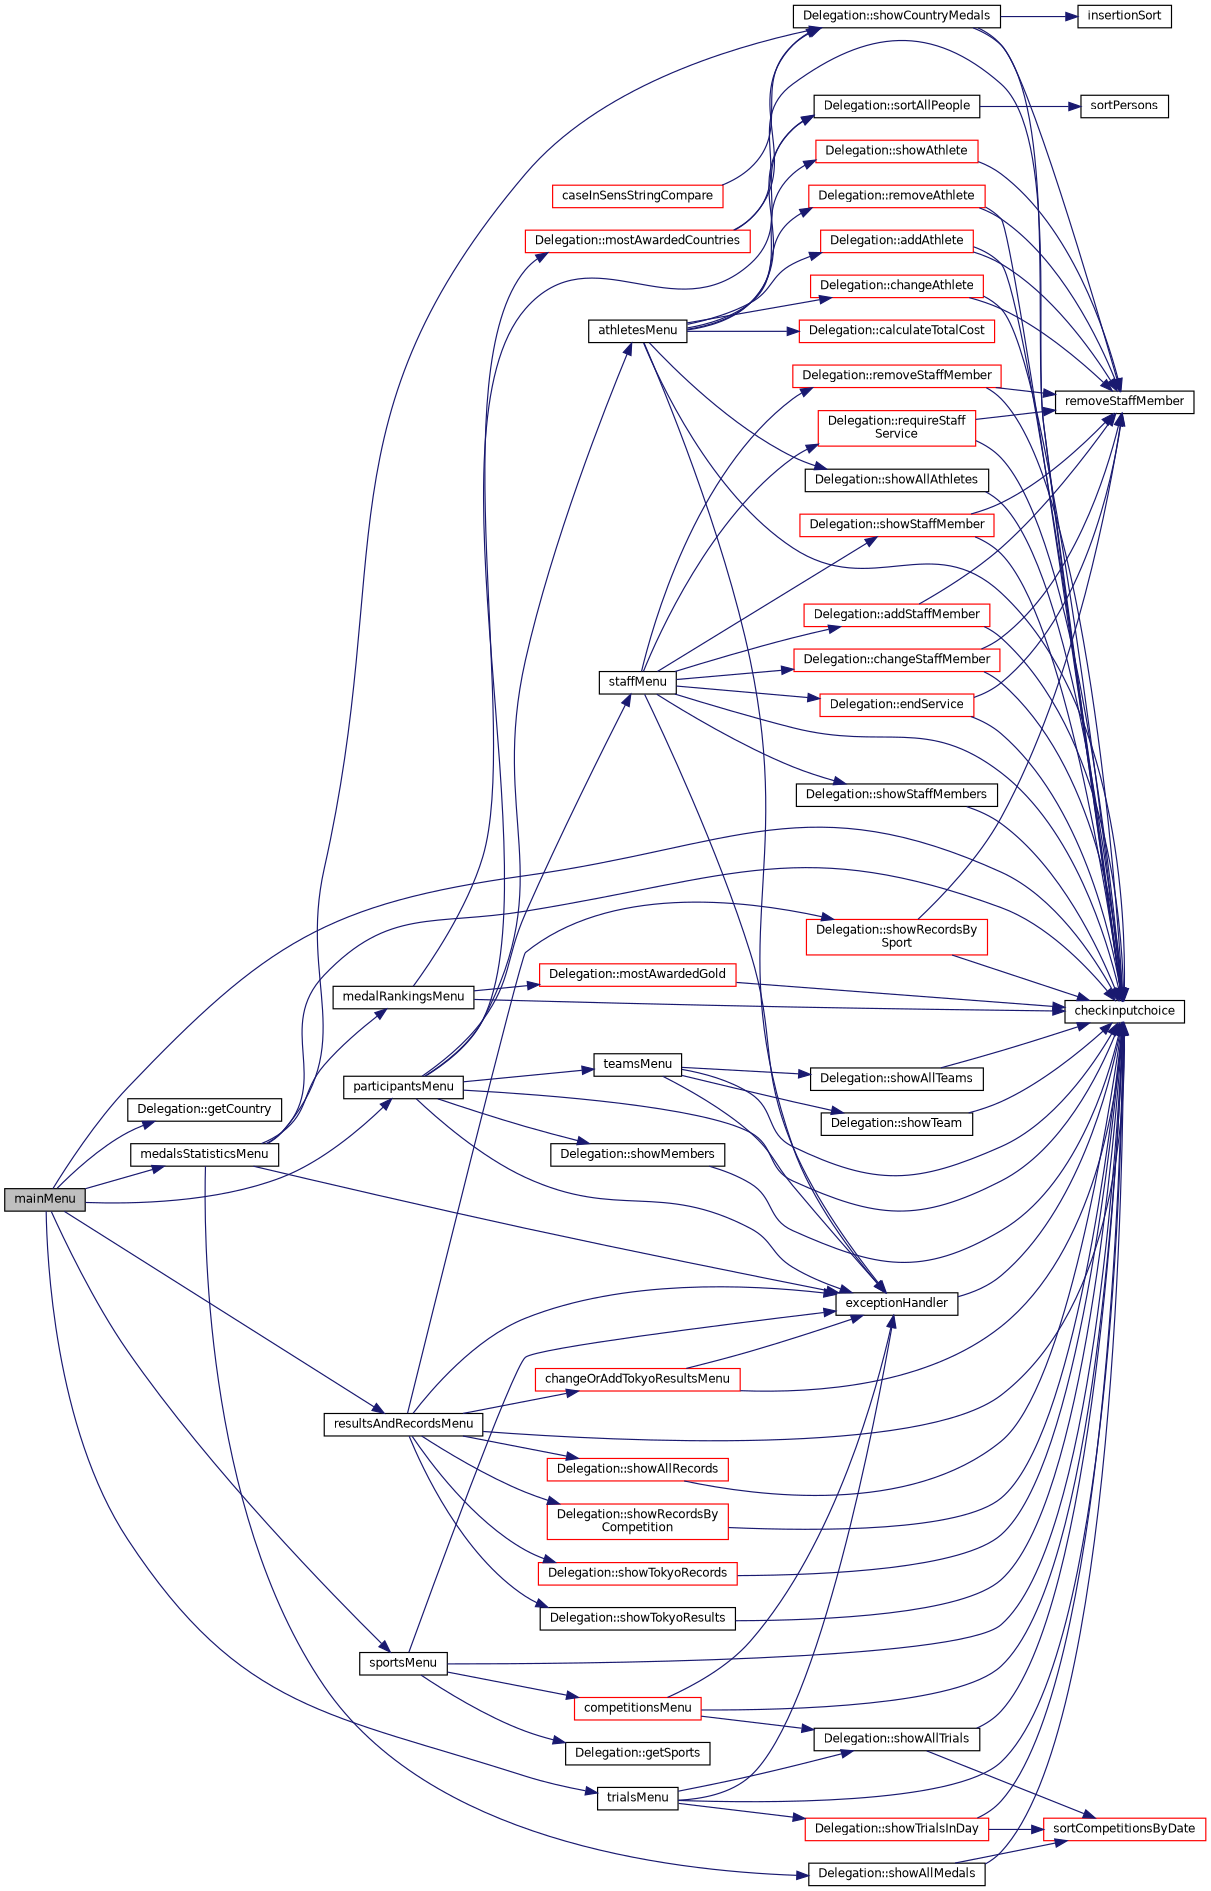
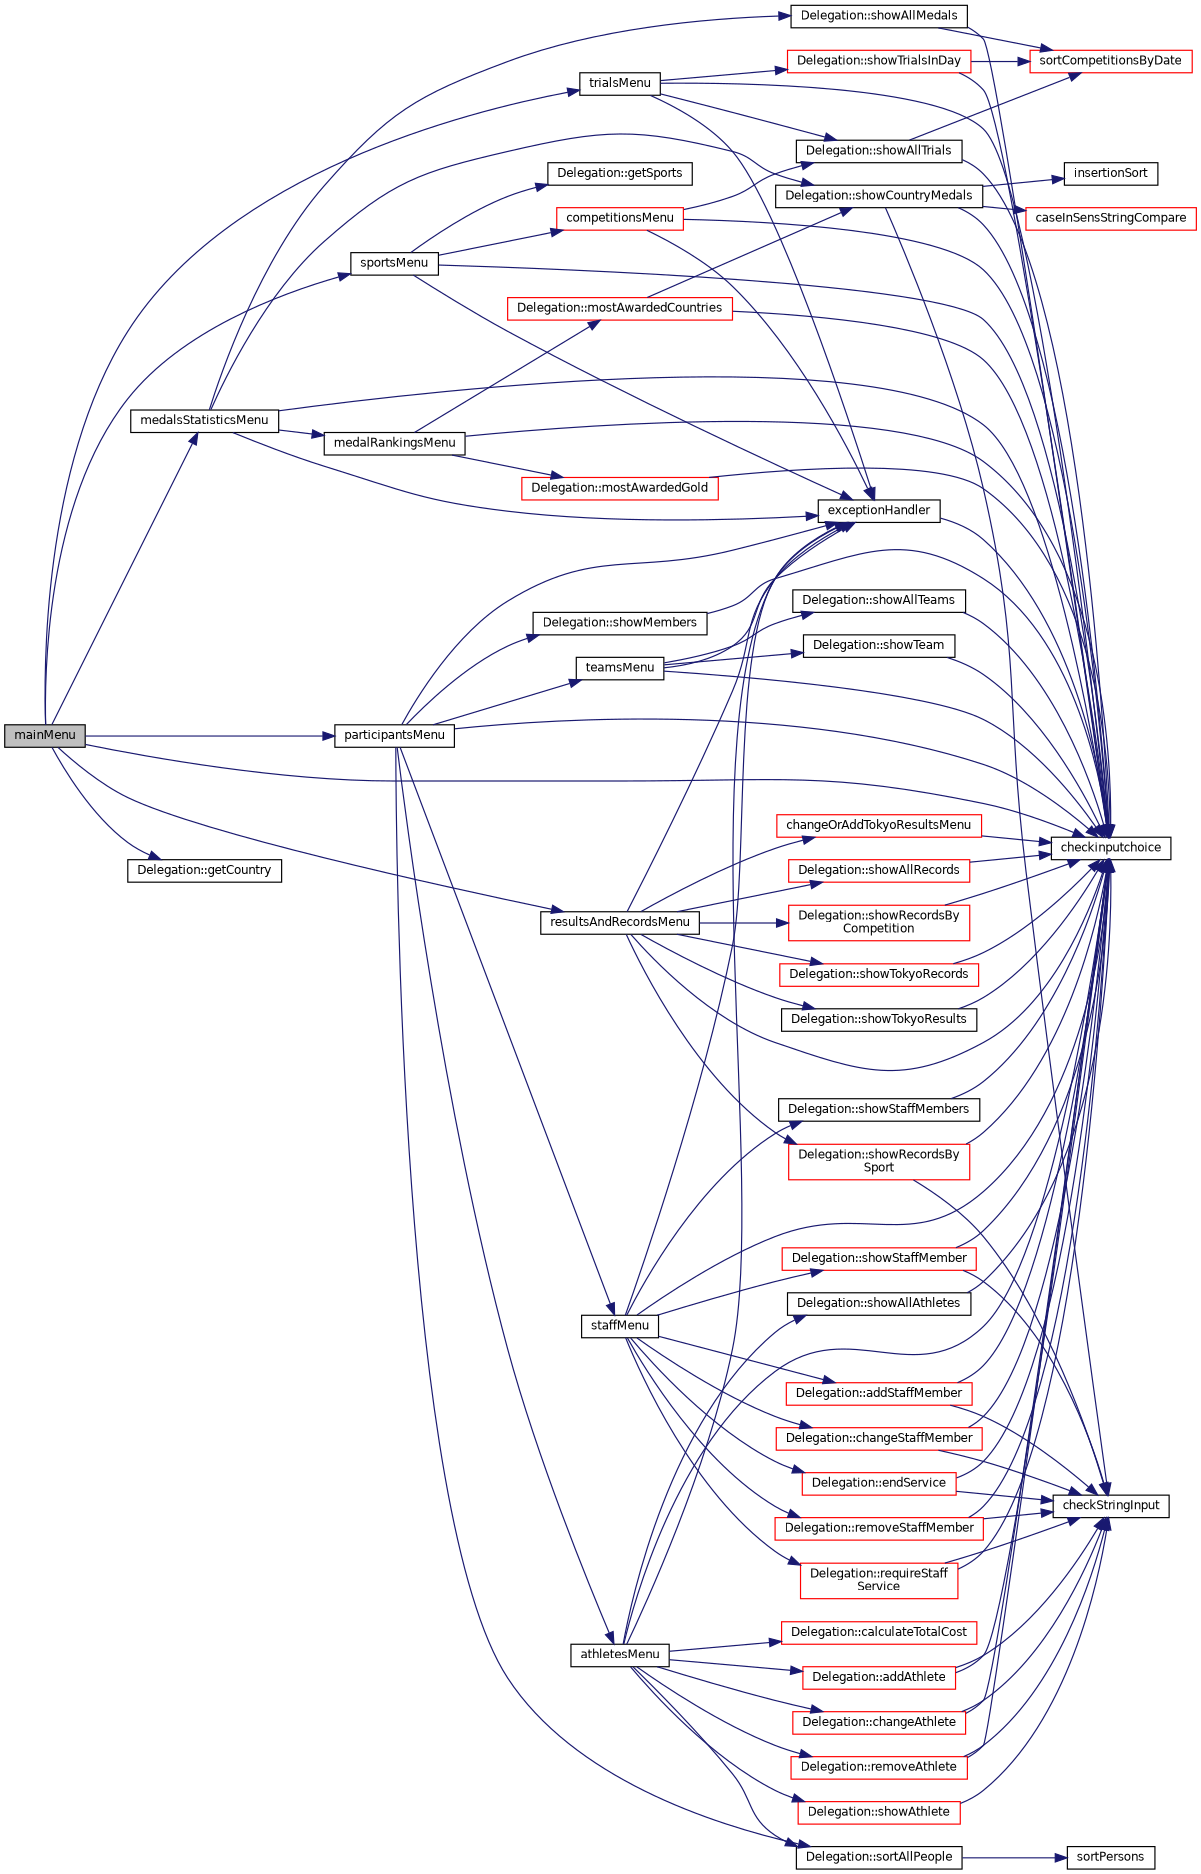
(762, 153) -> (996, 208)
(1125, 402) -> (1111, 1506)
(770, 1346) -> none
